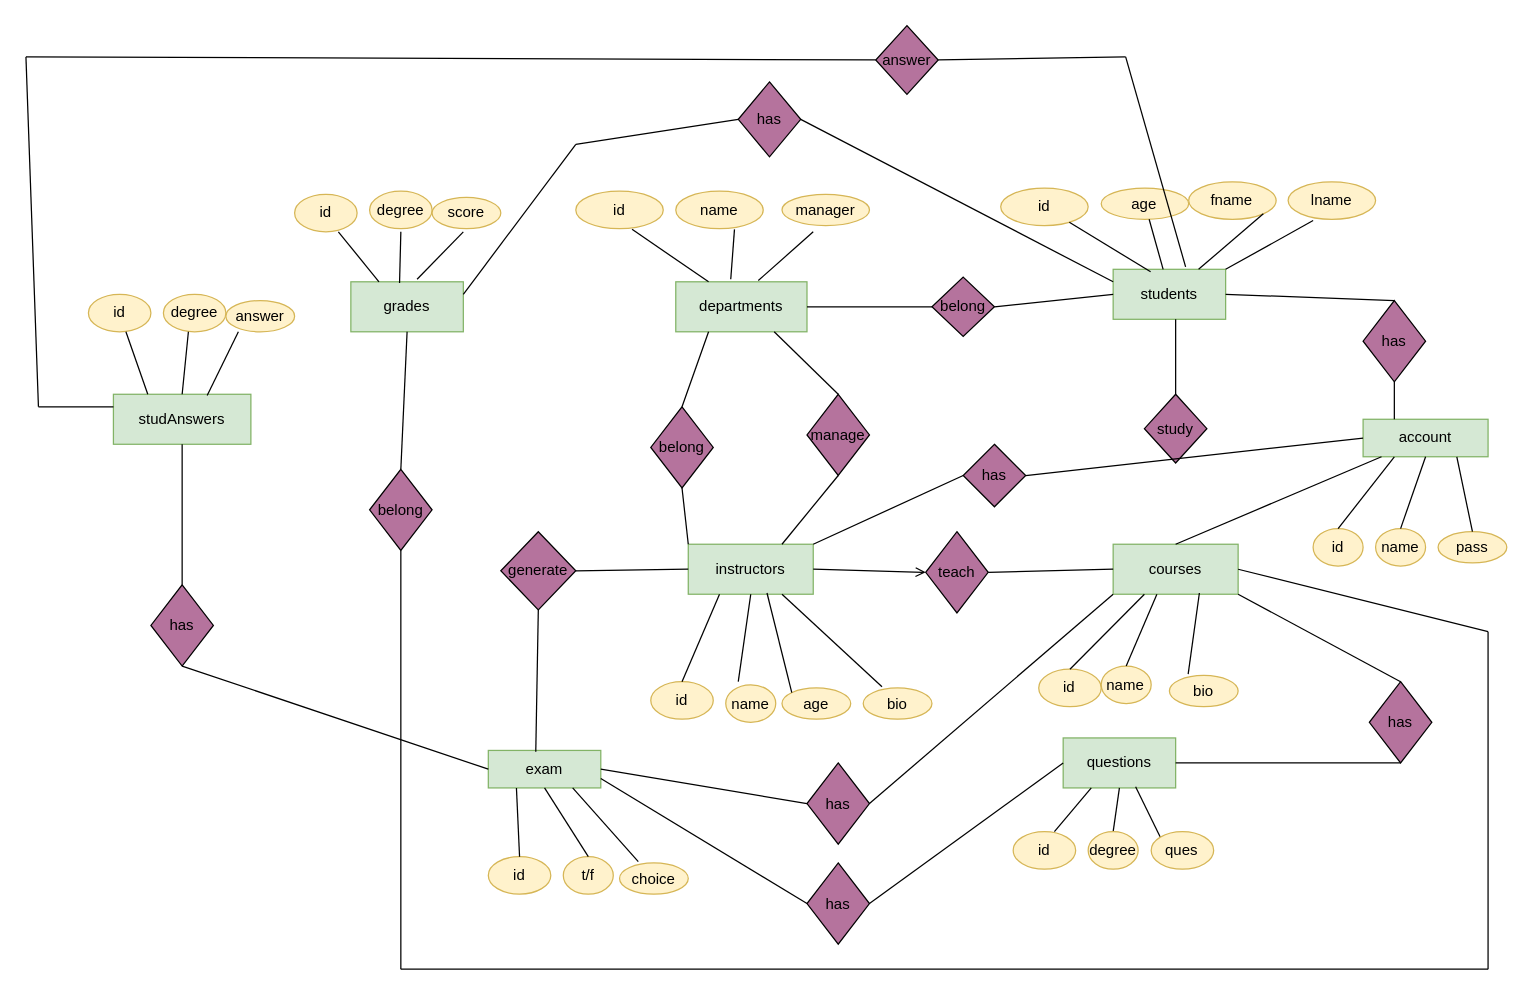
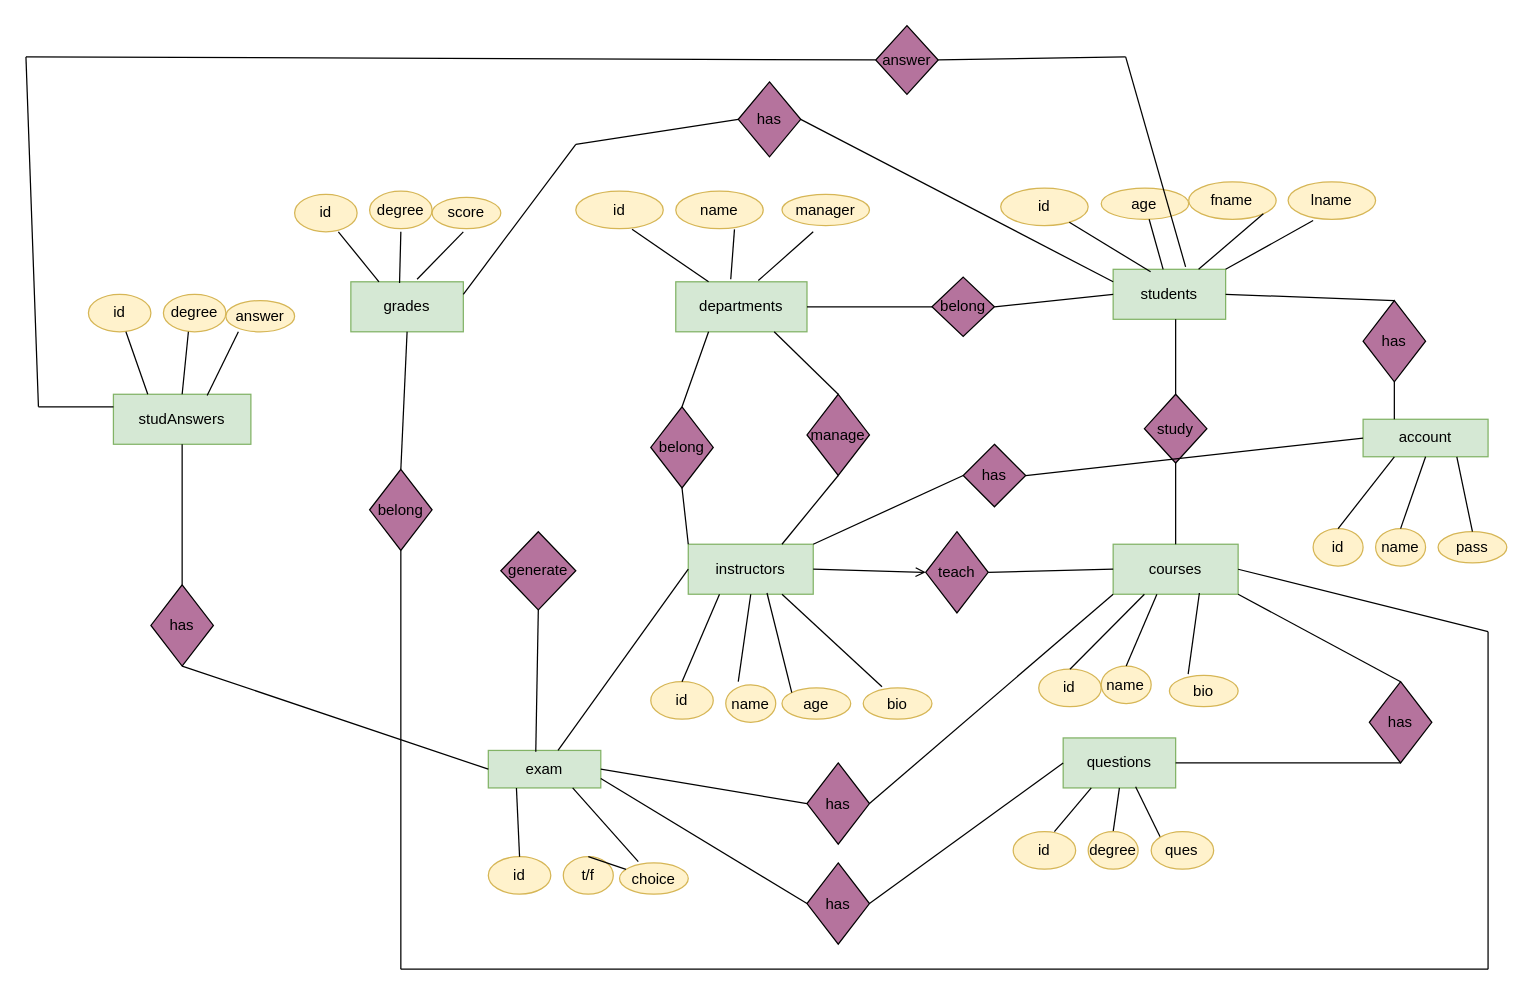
(1278, 501) -> (1176, 504)
(632, 570) -> (623, 660)
(567, 823) -> (606, 863)
